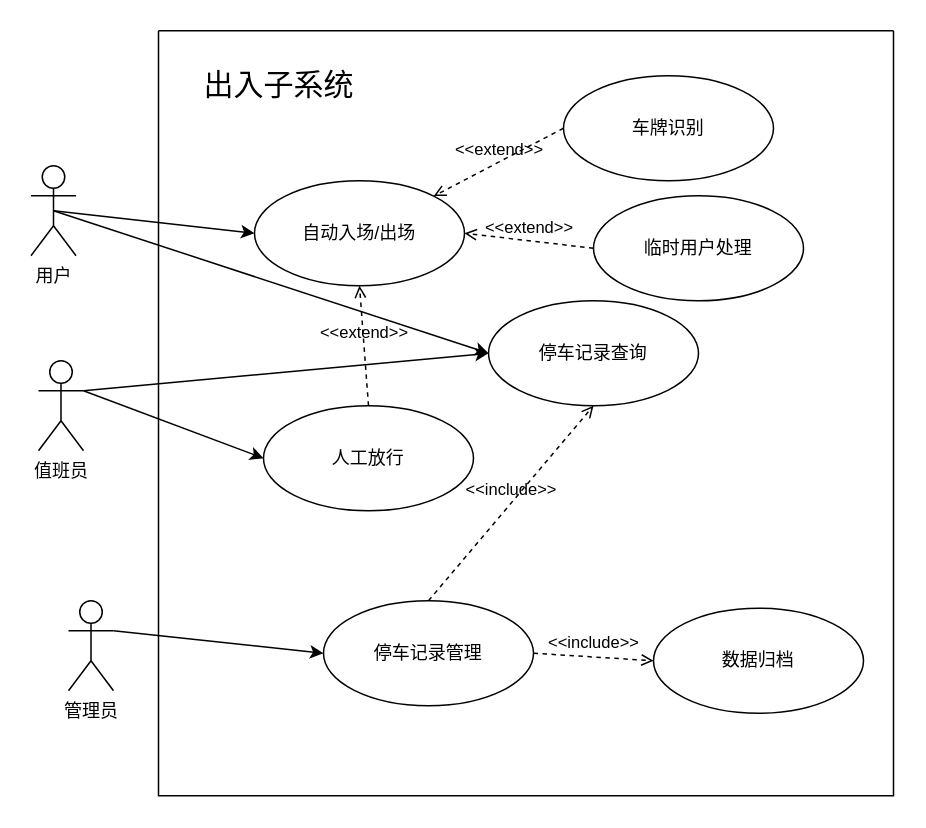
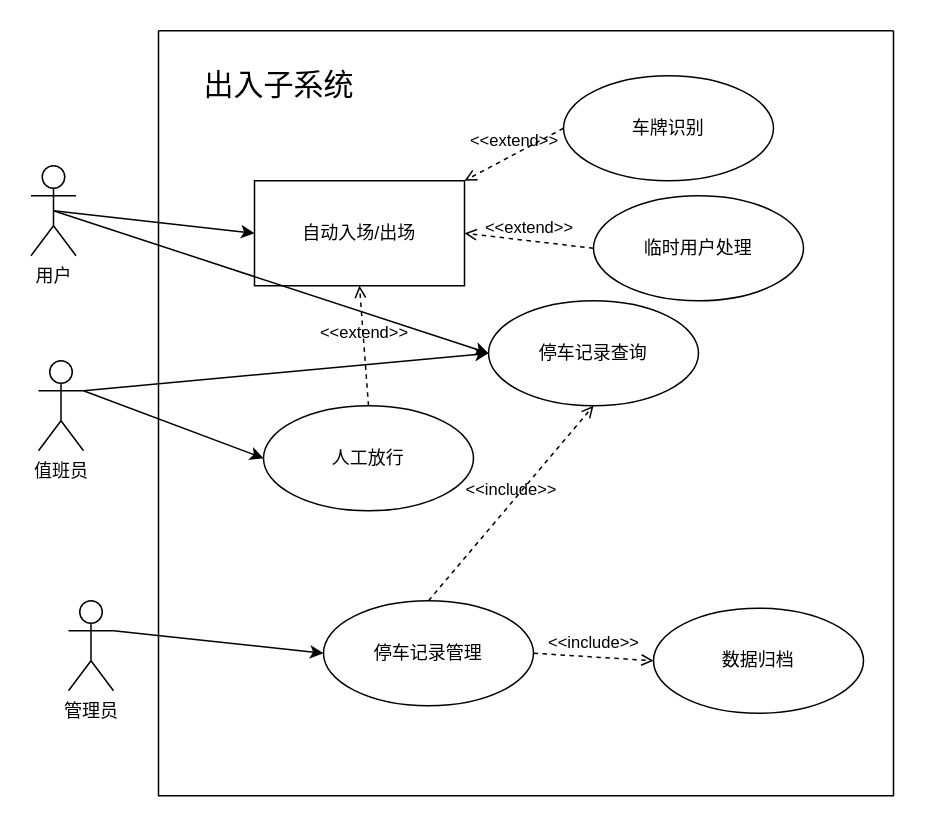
(359, 233) -> (359, 233)
